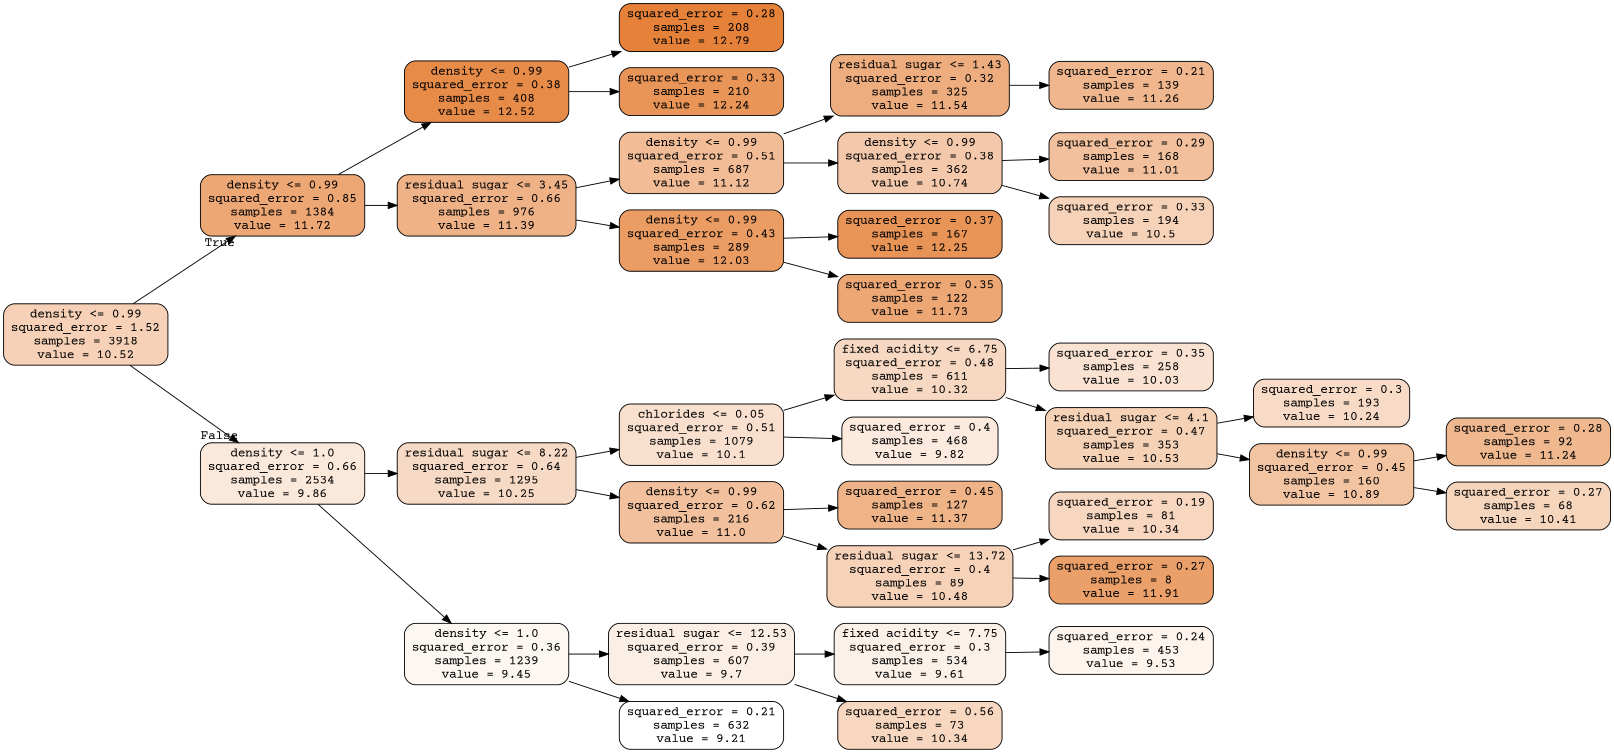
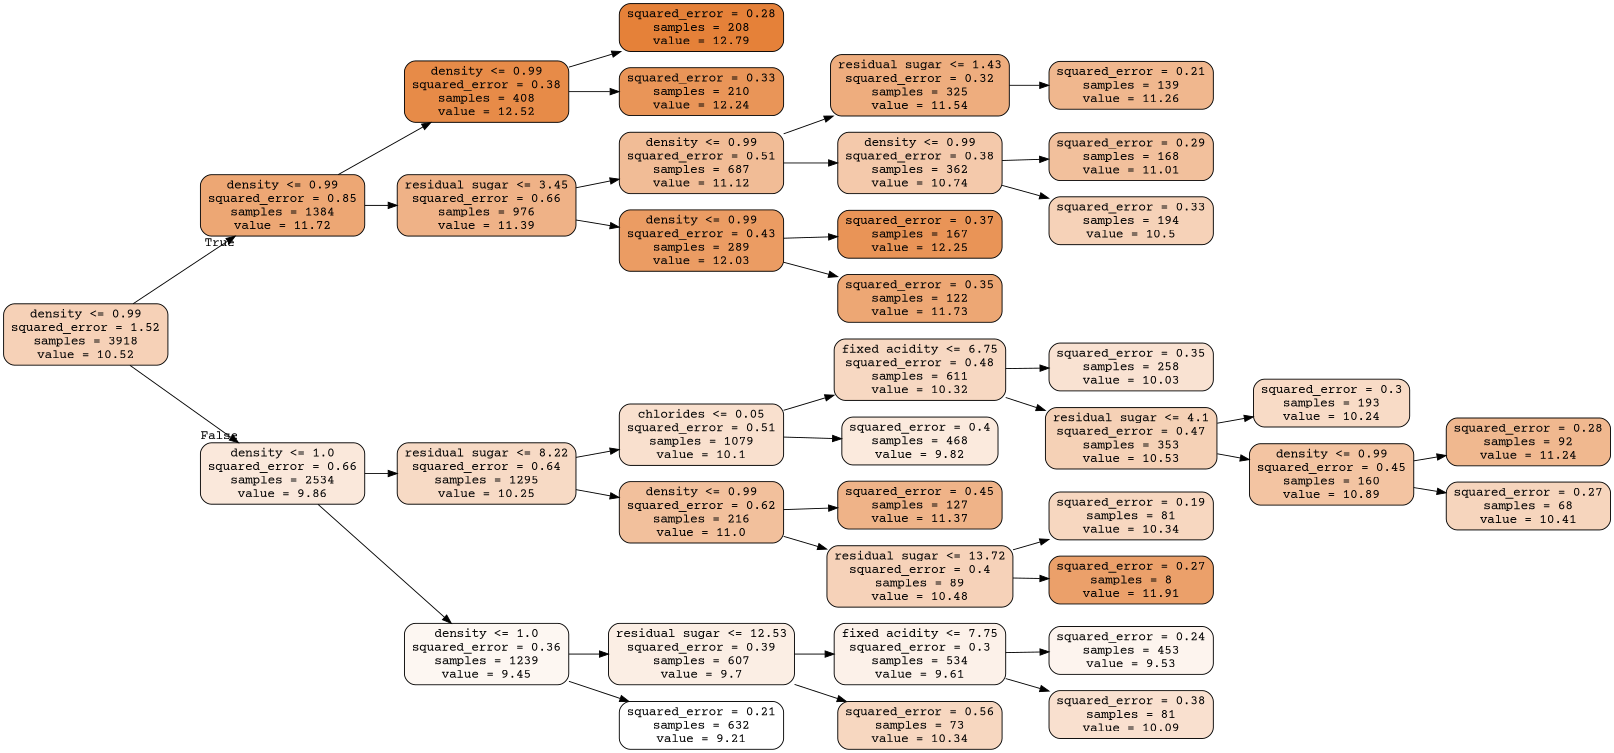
none -> (1131, 715)
